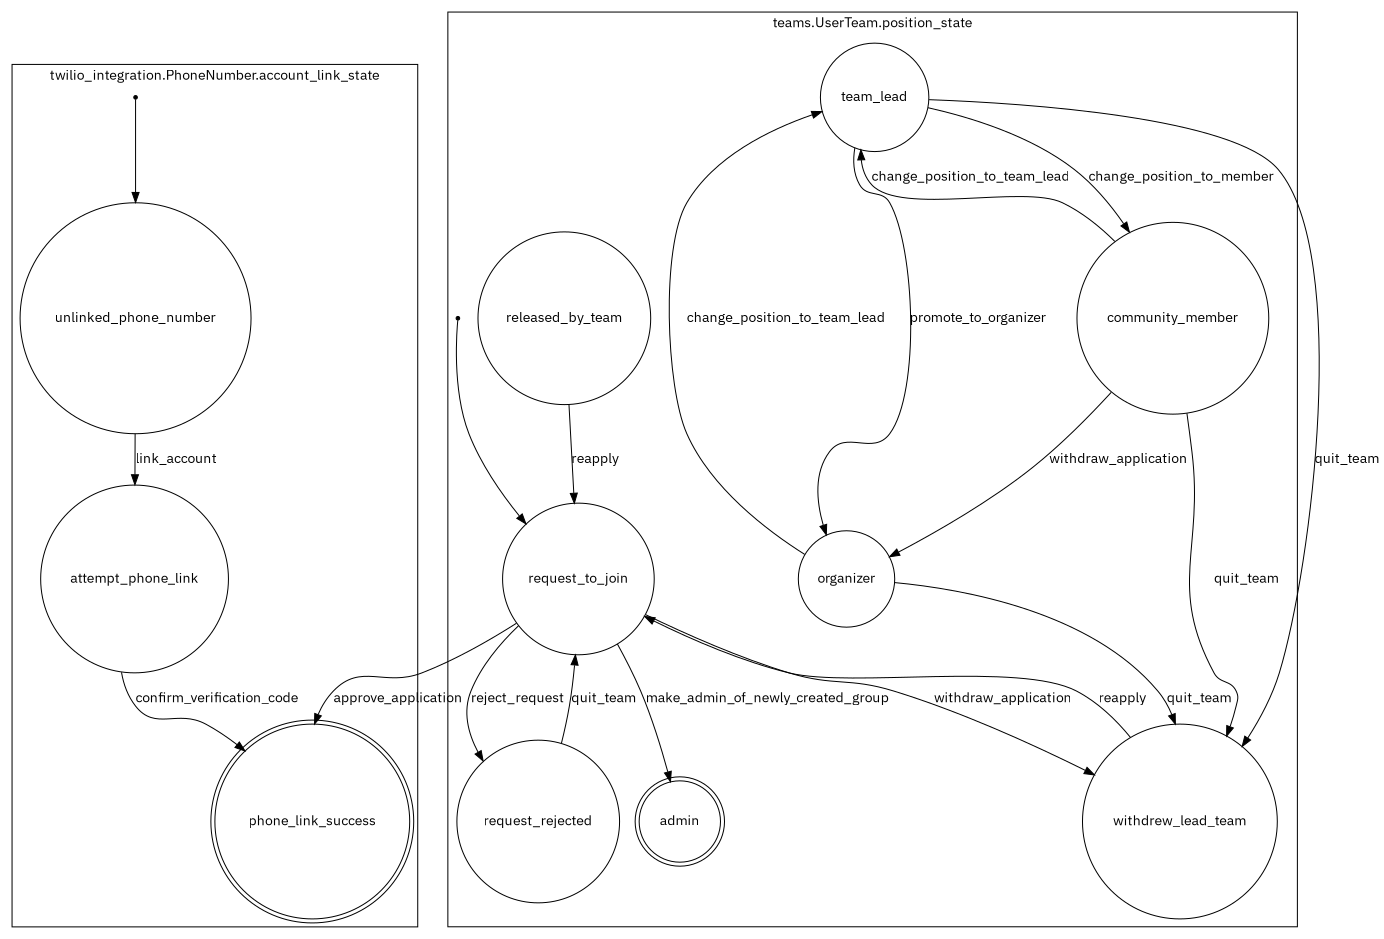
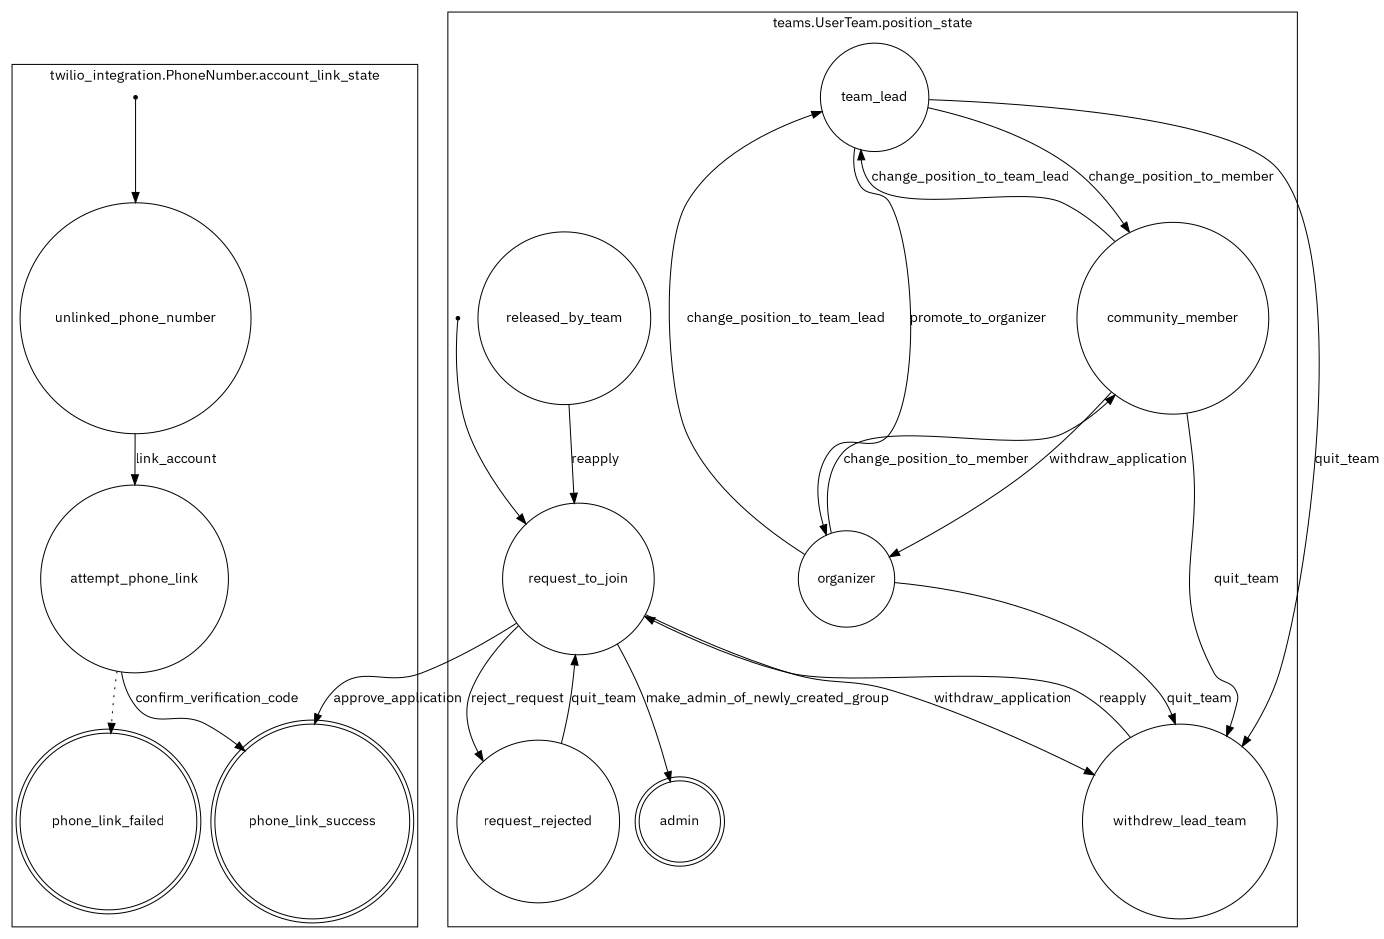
none -> (937, 437)
none -> (108, 822)
